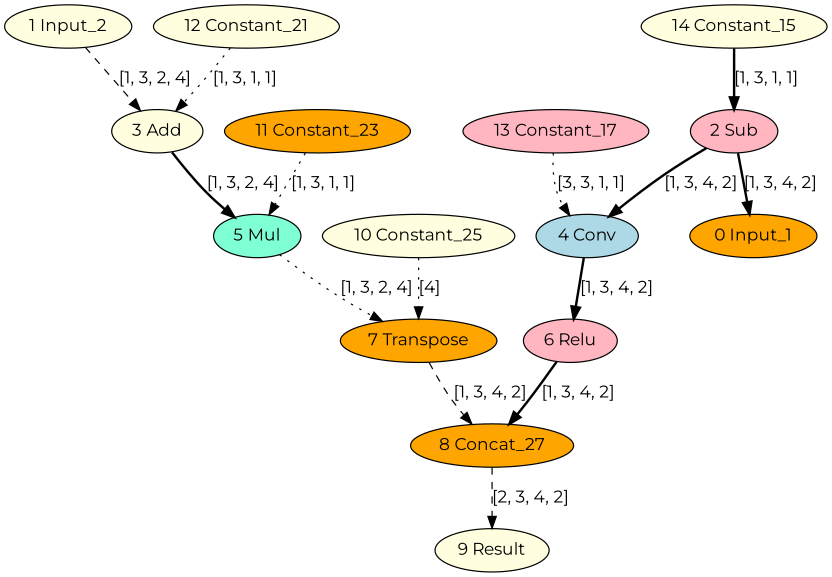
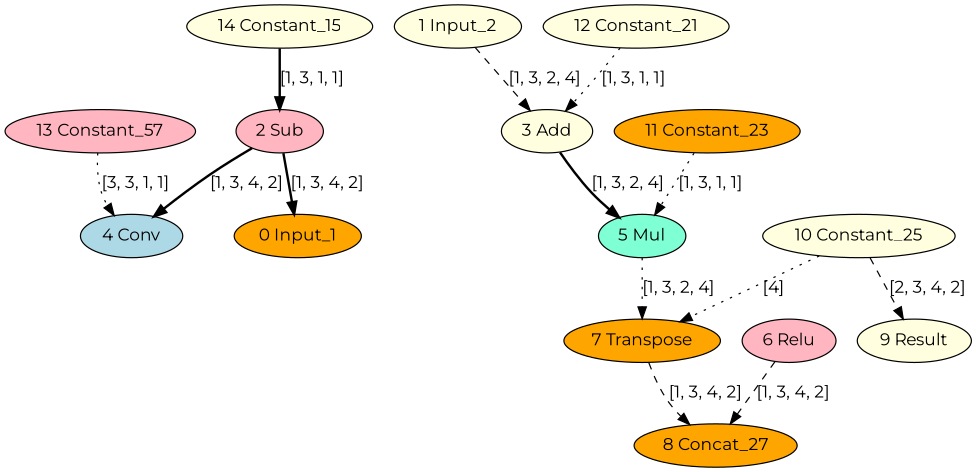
(556, 131) -> (100, 131)
(580, 282) -> none
(537, 389) -> (756, 388)
(492, 492) -> (884, 283)
